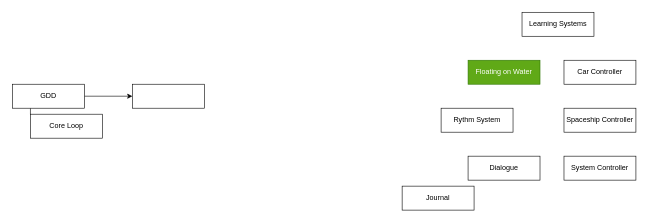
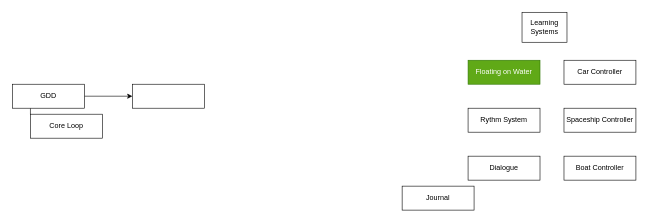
(558, 24) -> (545, 27)
(477, 120) -> (504, 120)
(600, 168) -> (600, 168)
